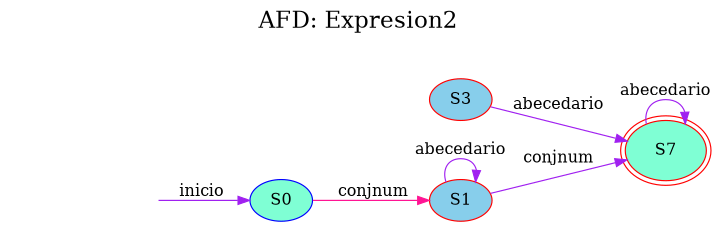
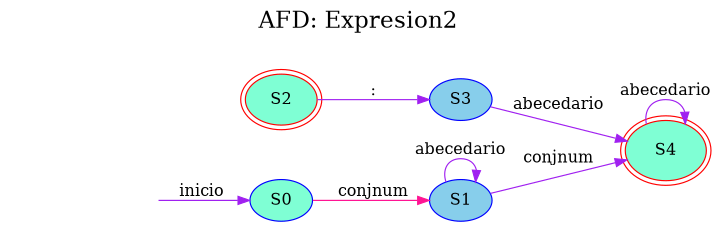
none -> (281, 100)
(461, 100) -> (461, 100)
(666, 151) -> (666, 151)
(461, 200) -> (461, 200)
